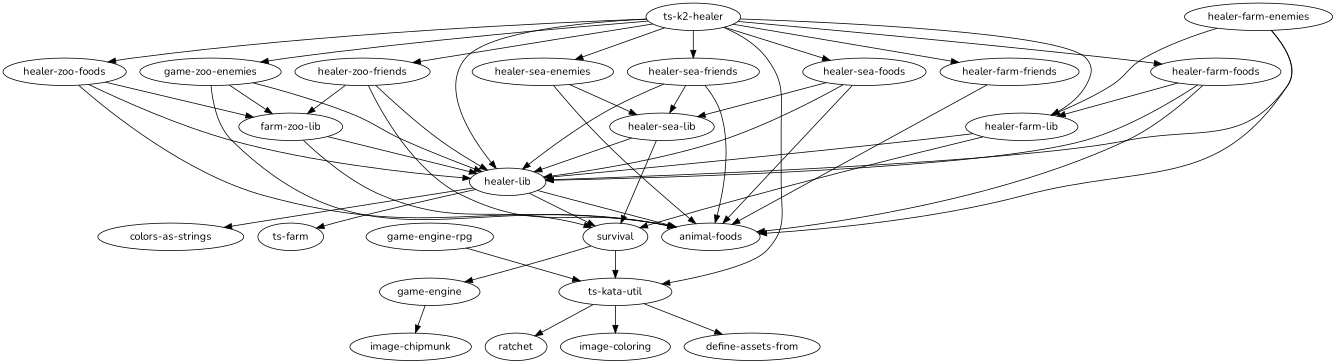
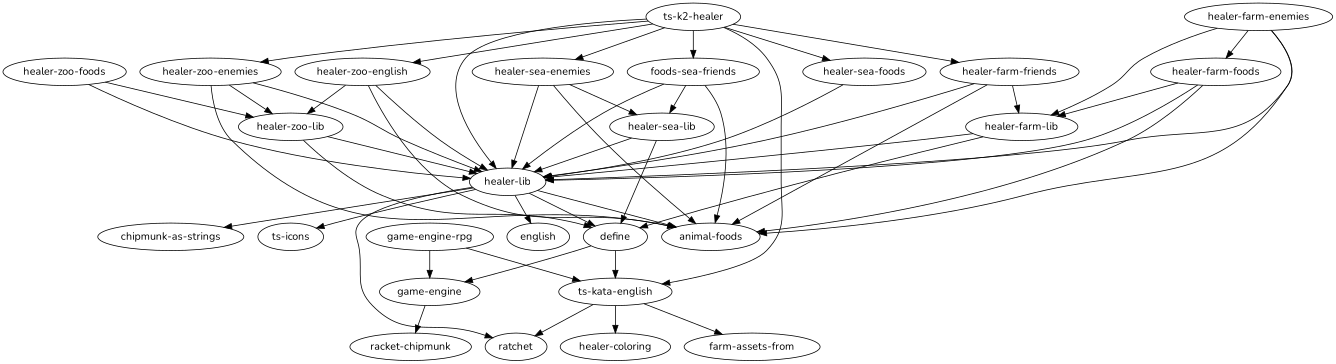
(948, 31) -> (1015, 96)
(381, 34) -> none
(946, 41) -> (1240, 41)
(211, 72) -> (211, 72)
(363, 72) -> (363, 72)
(693, 72) -> (693, 72)
(766, 99) -> none
none -> (526, 123)
(291, 127) -> (291, 127)
none -> (765, 140)
(793, 148) -> none
(311, 206) -> none
(171, 237) -> (171, 237)
(291, 237) -> (291, 237)
none -> (538, 237)
(615, 237) -> (615, 237)
none -> (430, 261)
none -> (360, 265)
(615, 292) -> (615, 292)
(411, 347) -> (411, 347)
(615, 347) -> (615, 347)
(752, 347) -> (752, 347)
